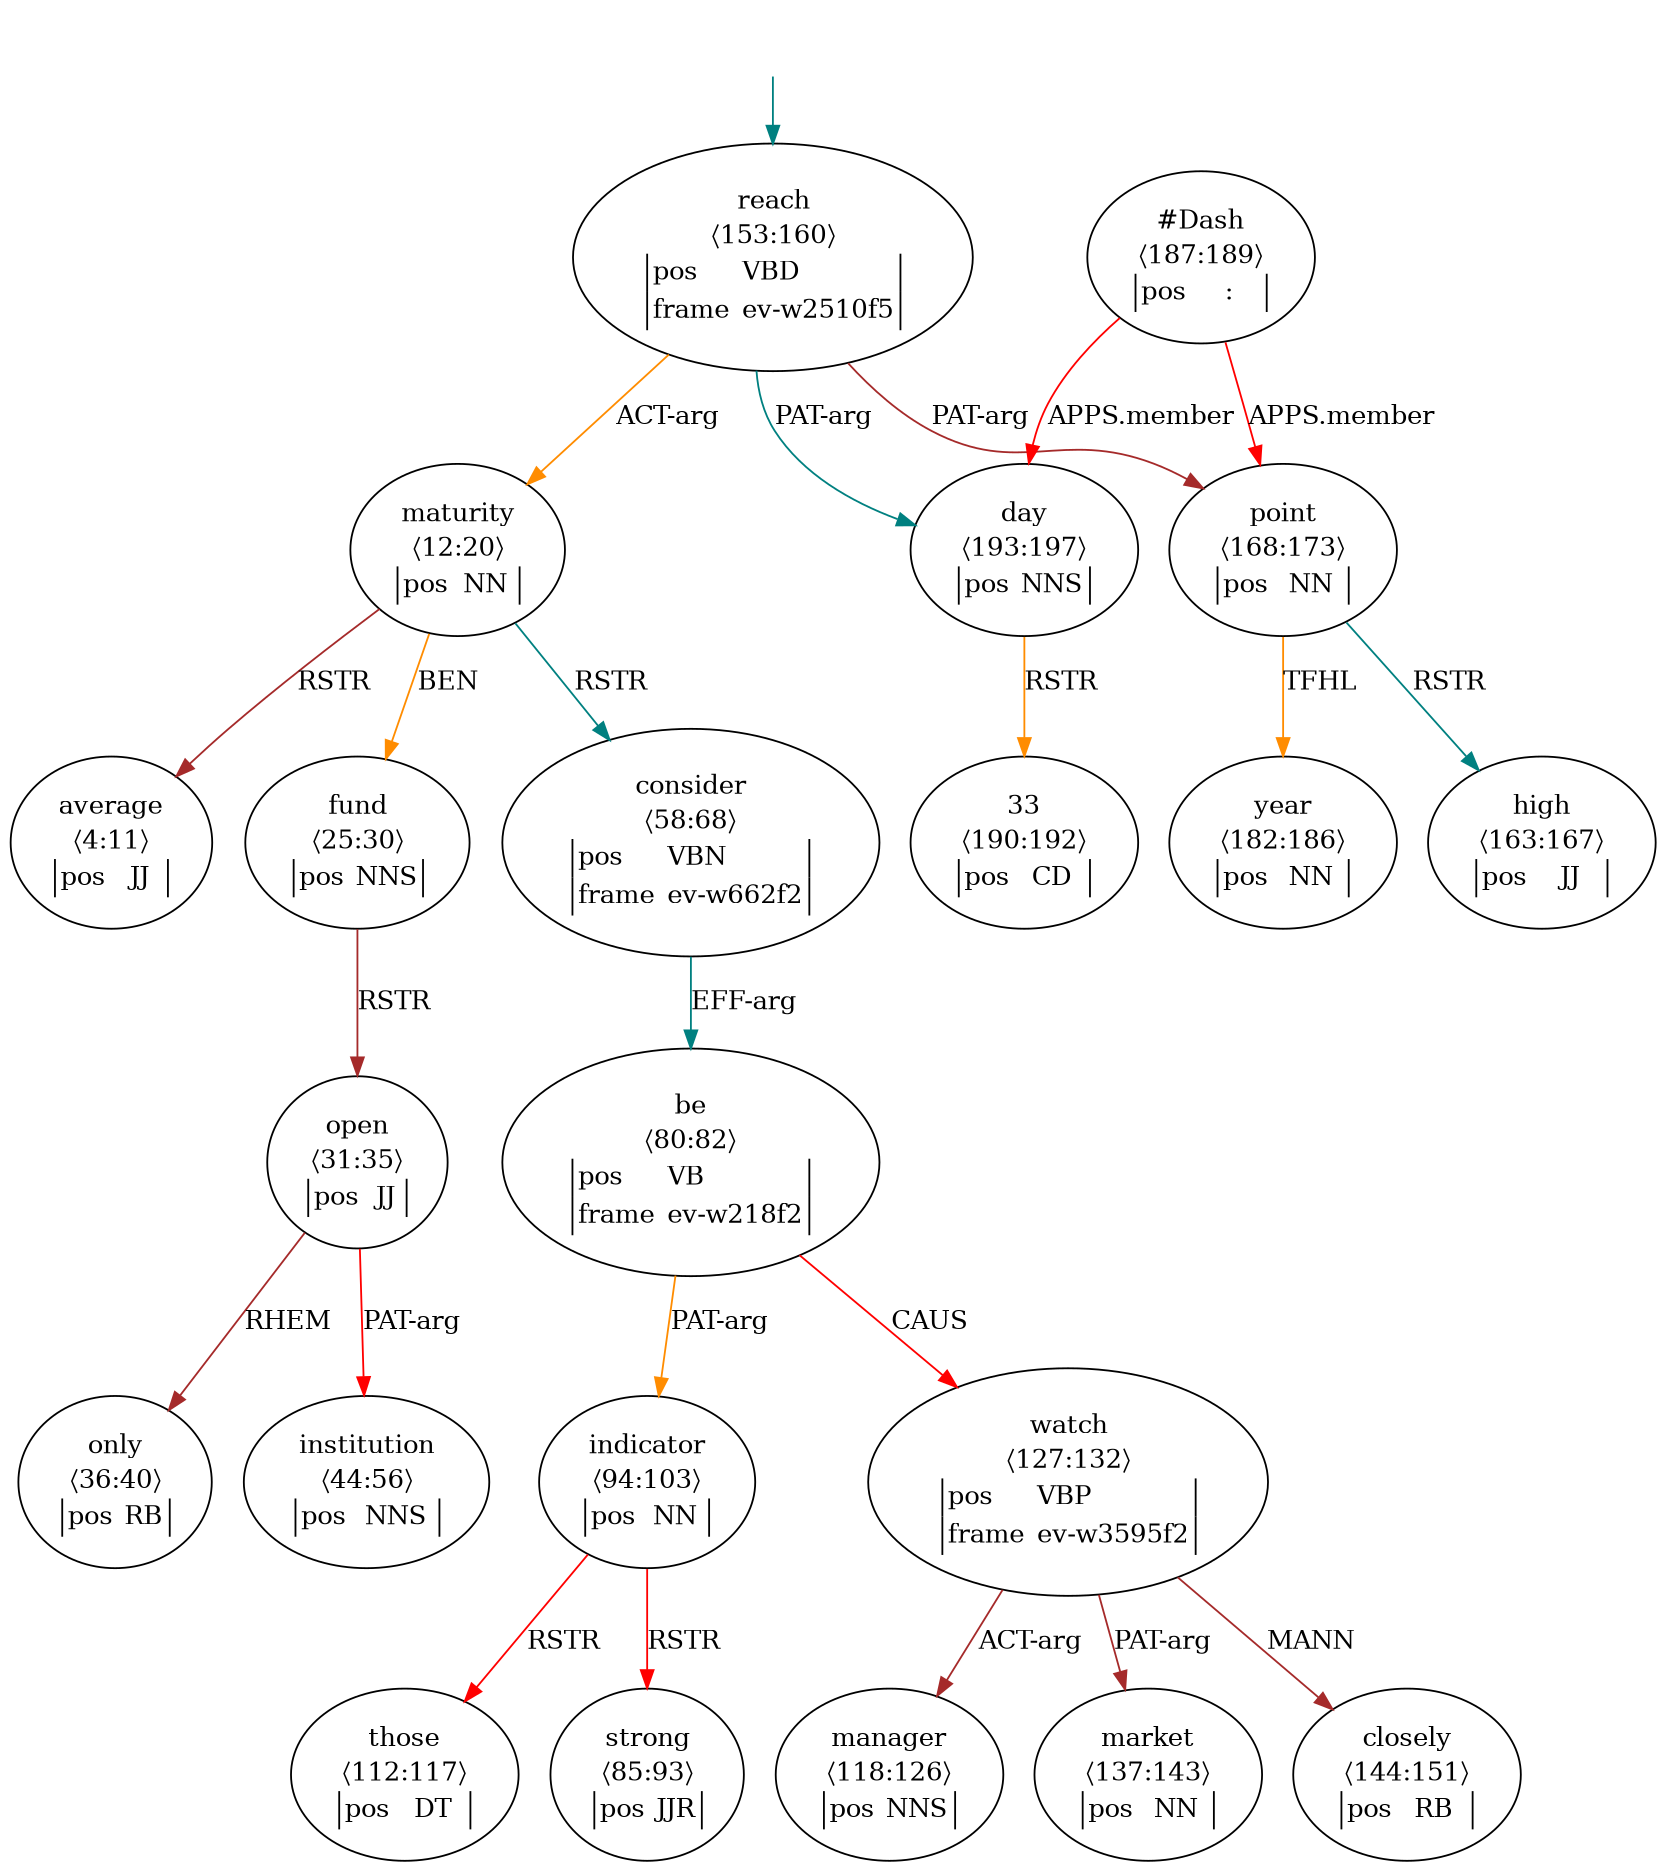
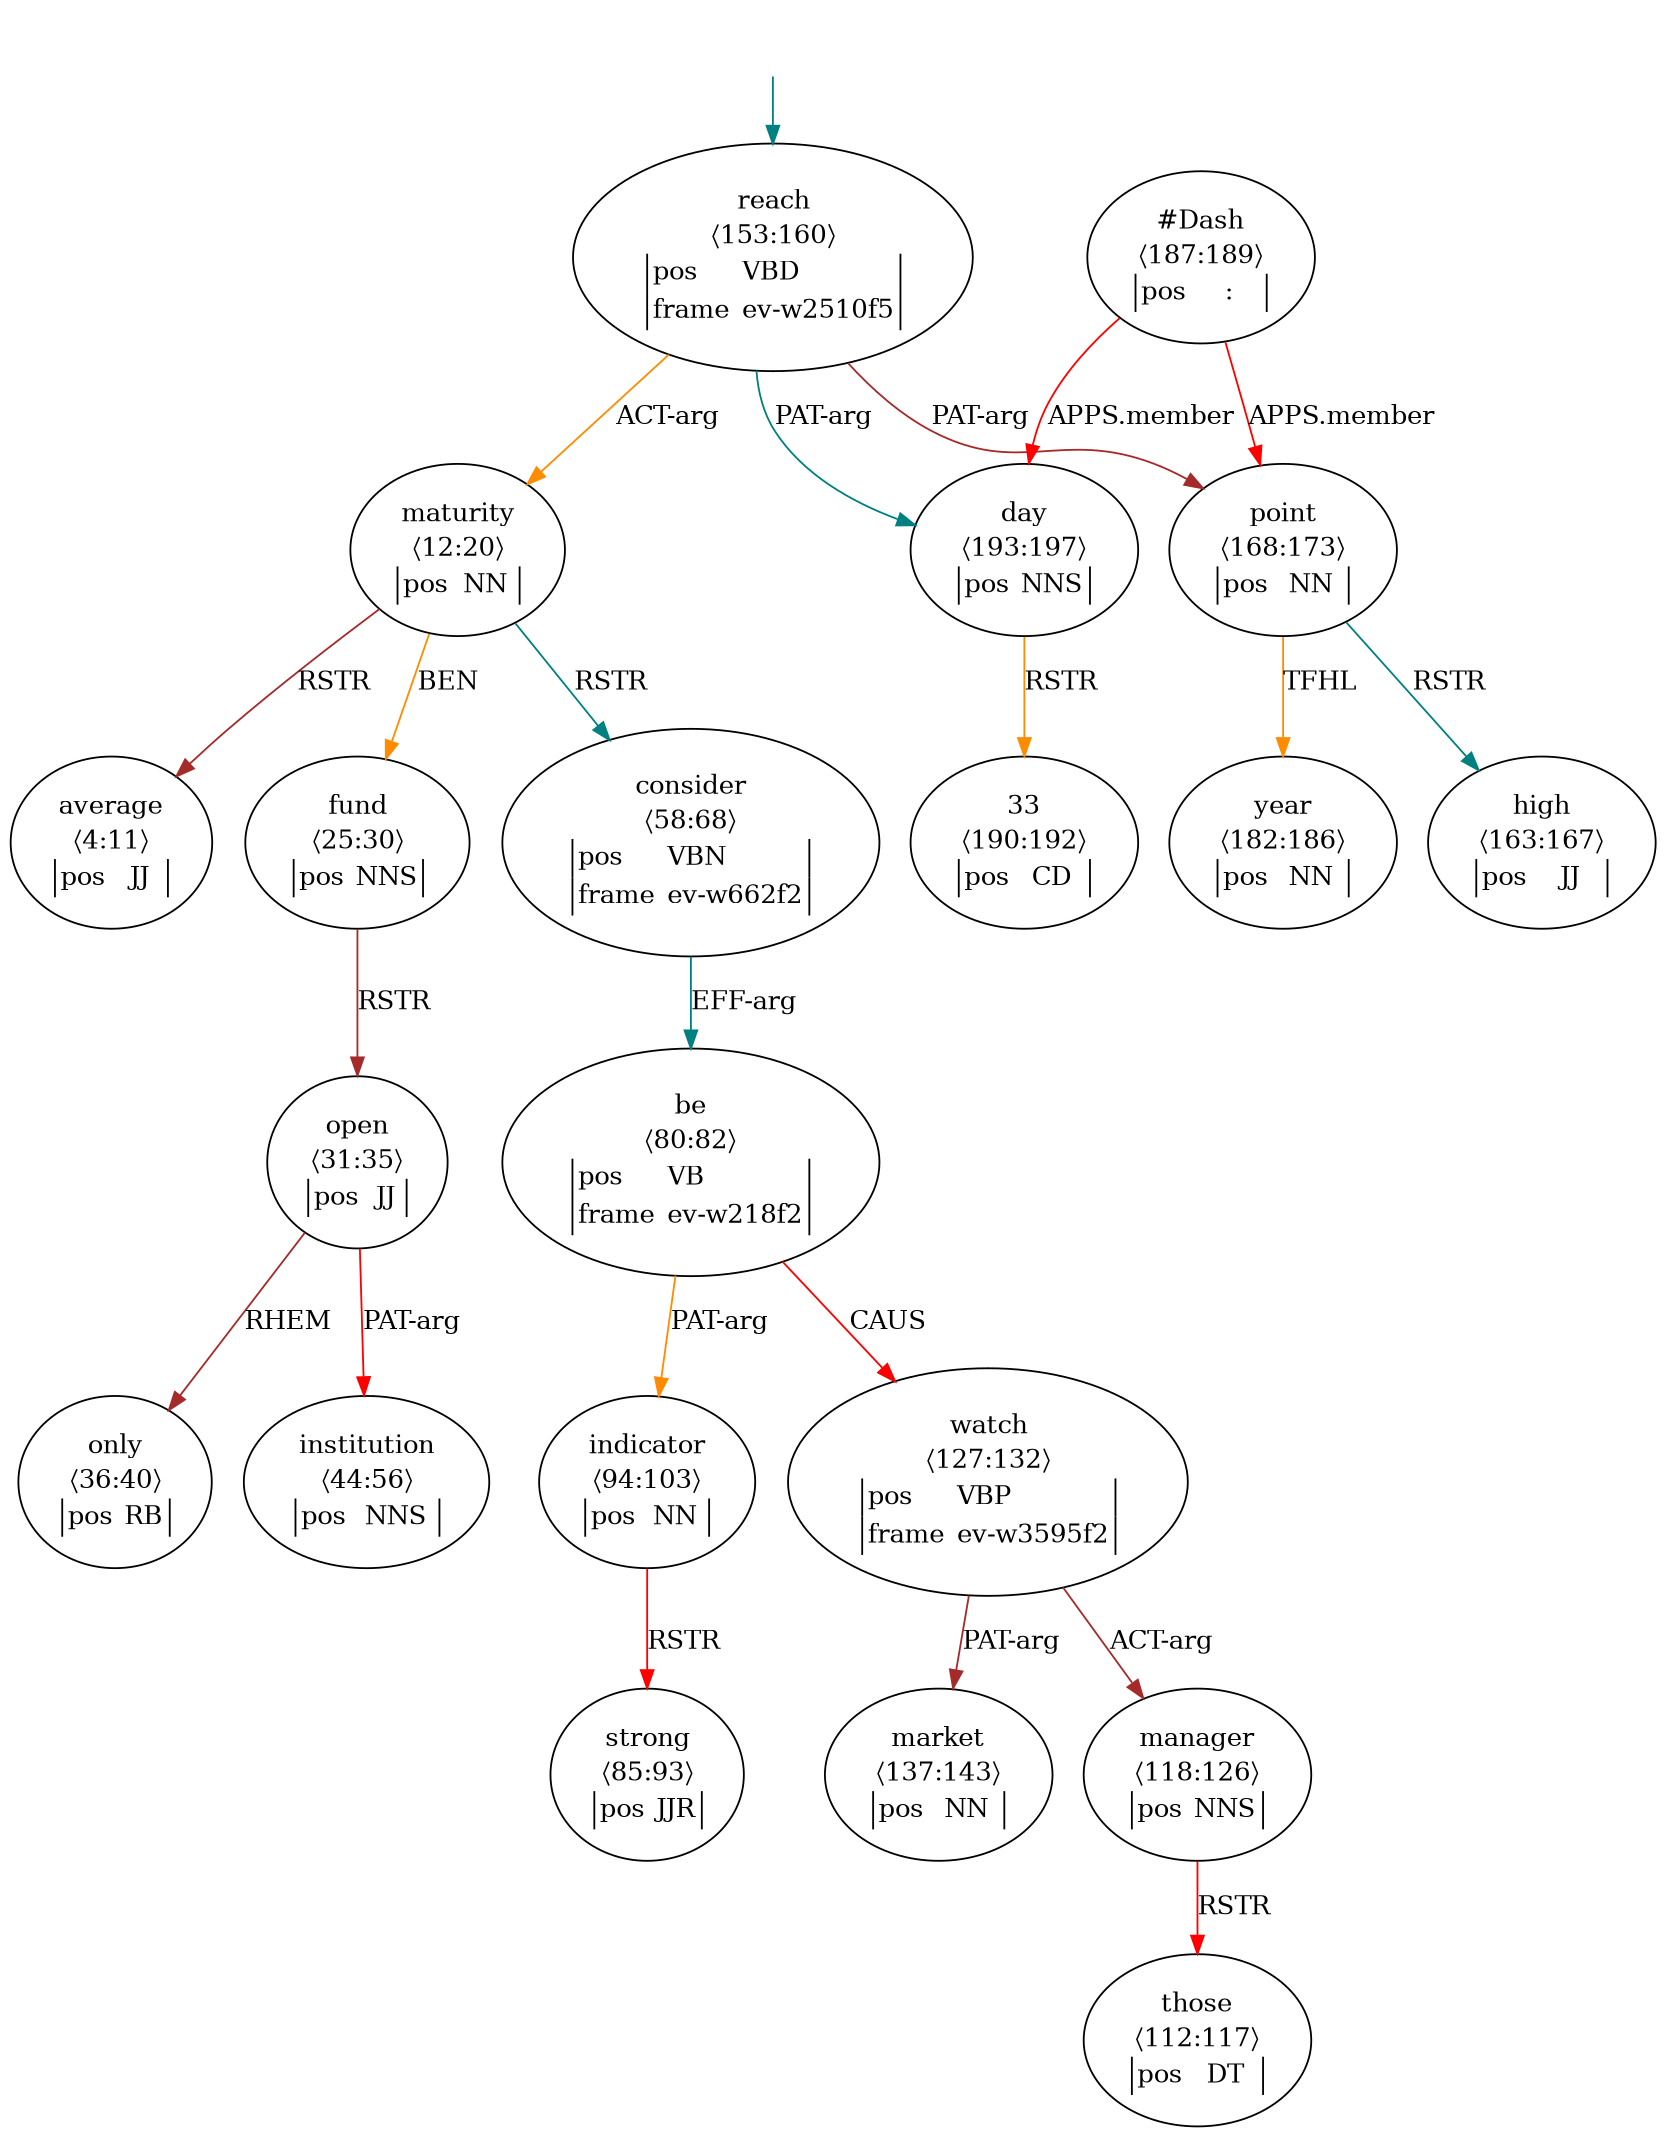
(532, 1621) -> (1197, 1899)
(1407, 1775) -> none
